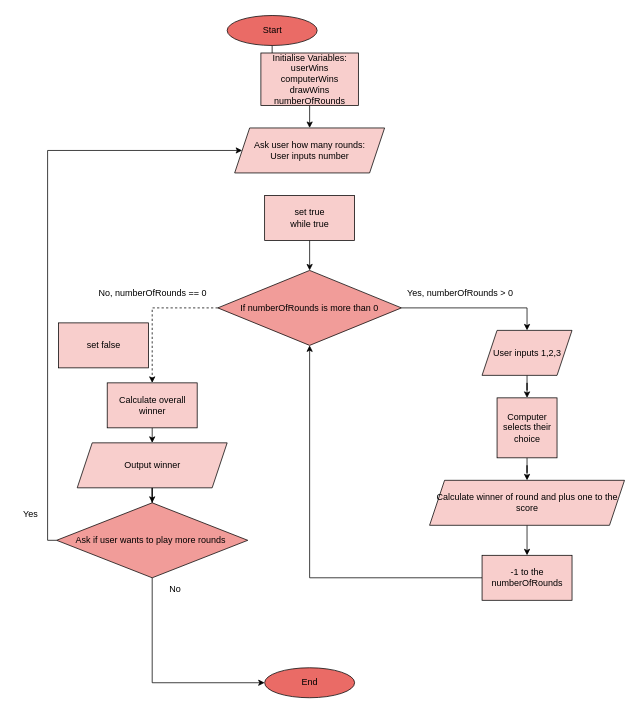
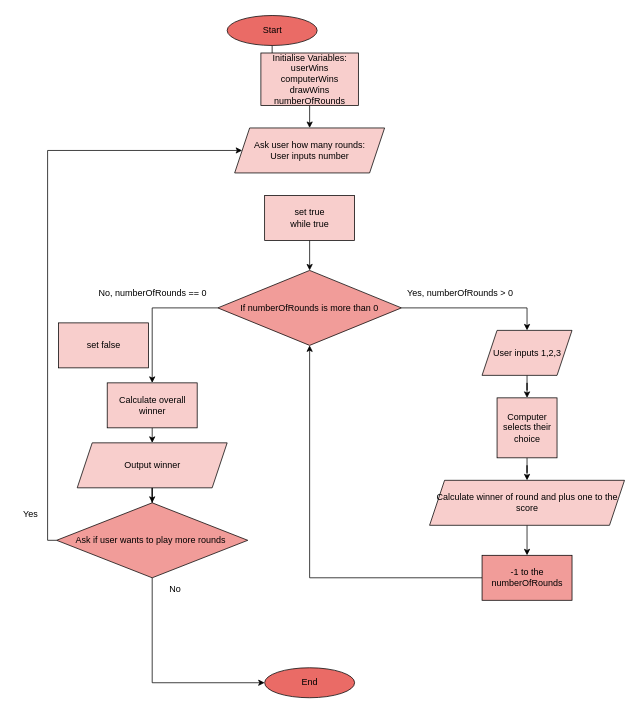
(152, 311) -> (152, 311)
(527, 578) -> (527, 578)
